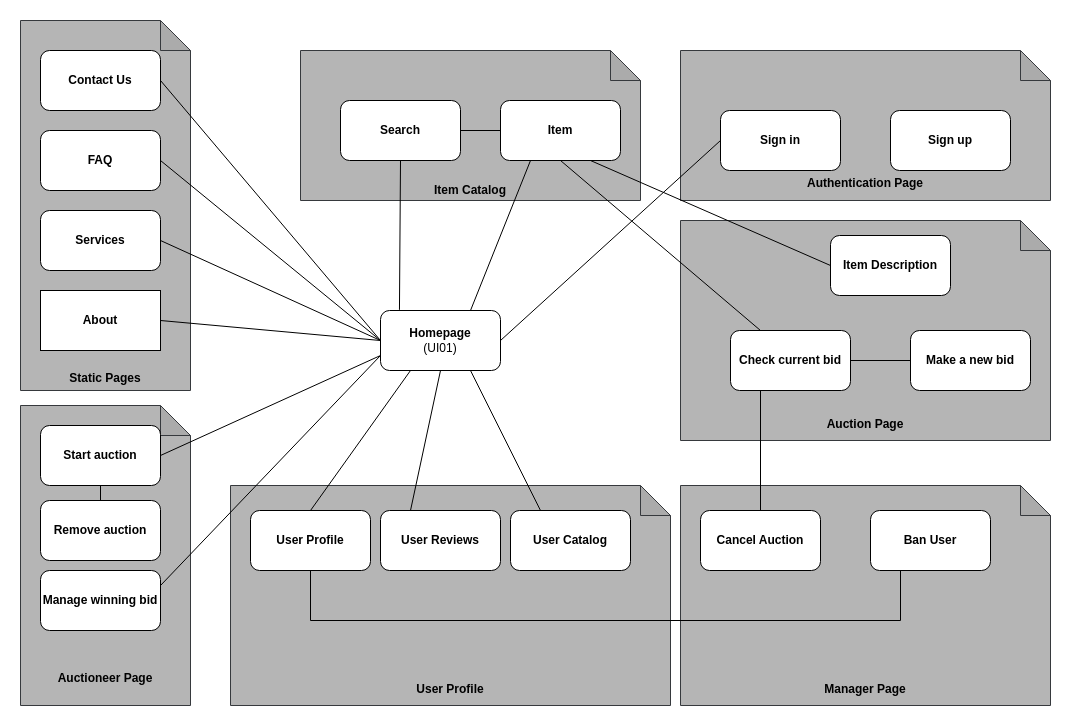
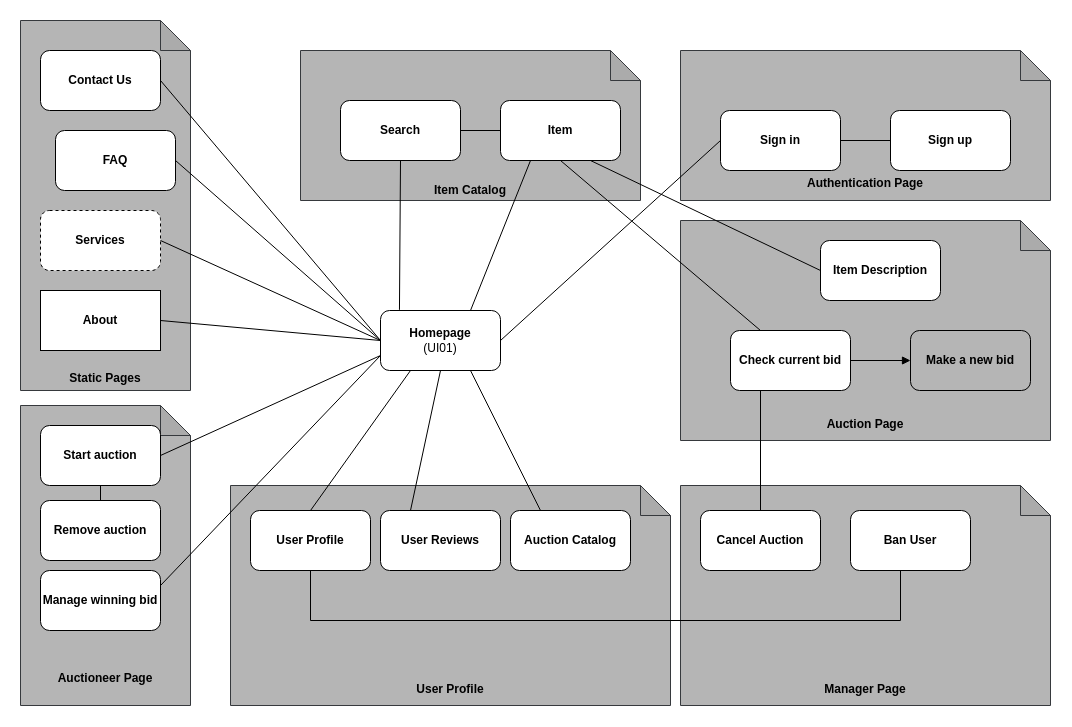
none -> (866, 141)
(101, 161) -> (116, 161)
(101, 241) -> (101, 241)
(891, 266) -> (881, 271)
(904, 361) -> (901, 361)
(971, 361) -> (971, 361)
(571, 541) -> (571, 541)
(931, 541) -> (911, 541)
